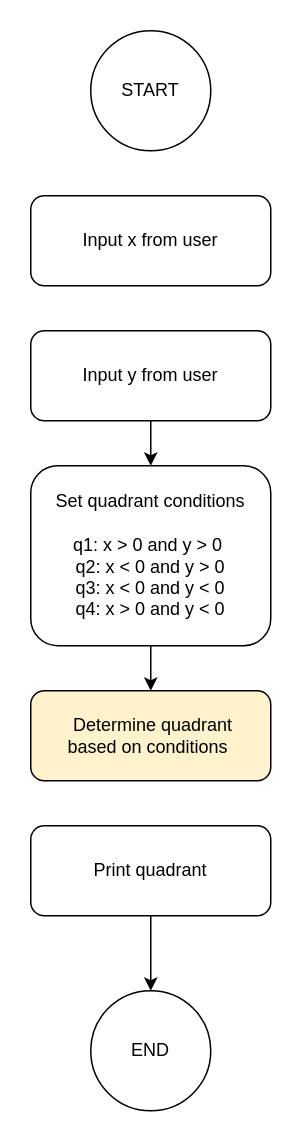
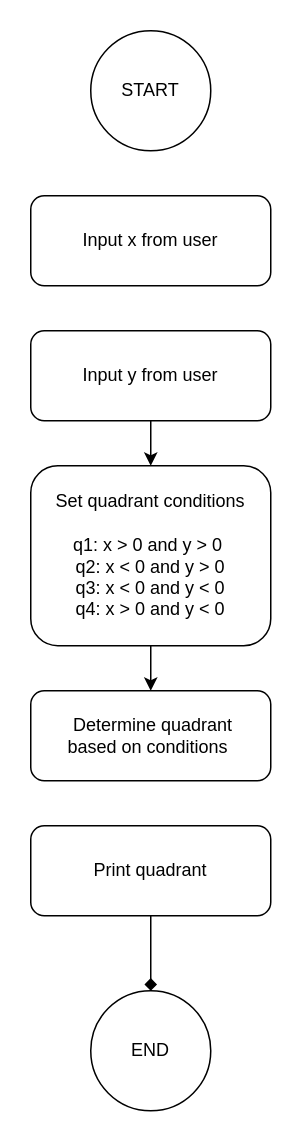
(151, 736) -> (151, 736)
(151, 979) -> (151, 978)
